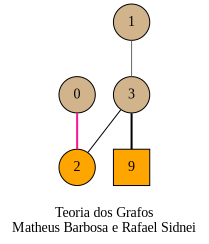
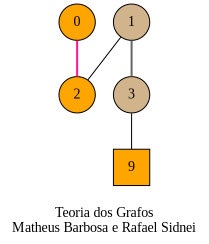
(132, 59) -> (132, 59)
(77, 95) -> (77, 22)
(104, 131) -> (104, 58)
(132, 131) -> (132, 131)
